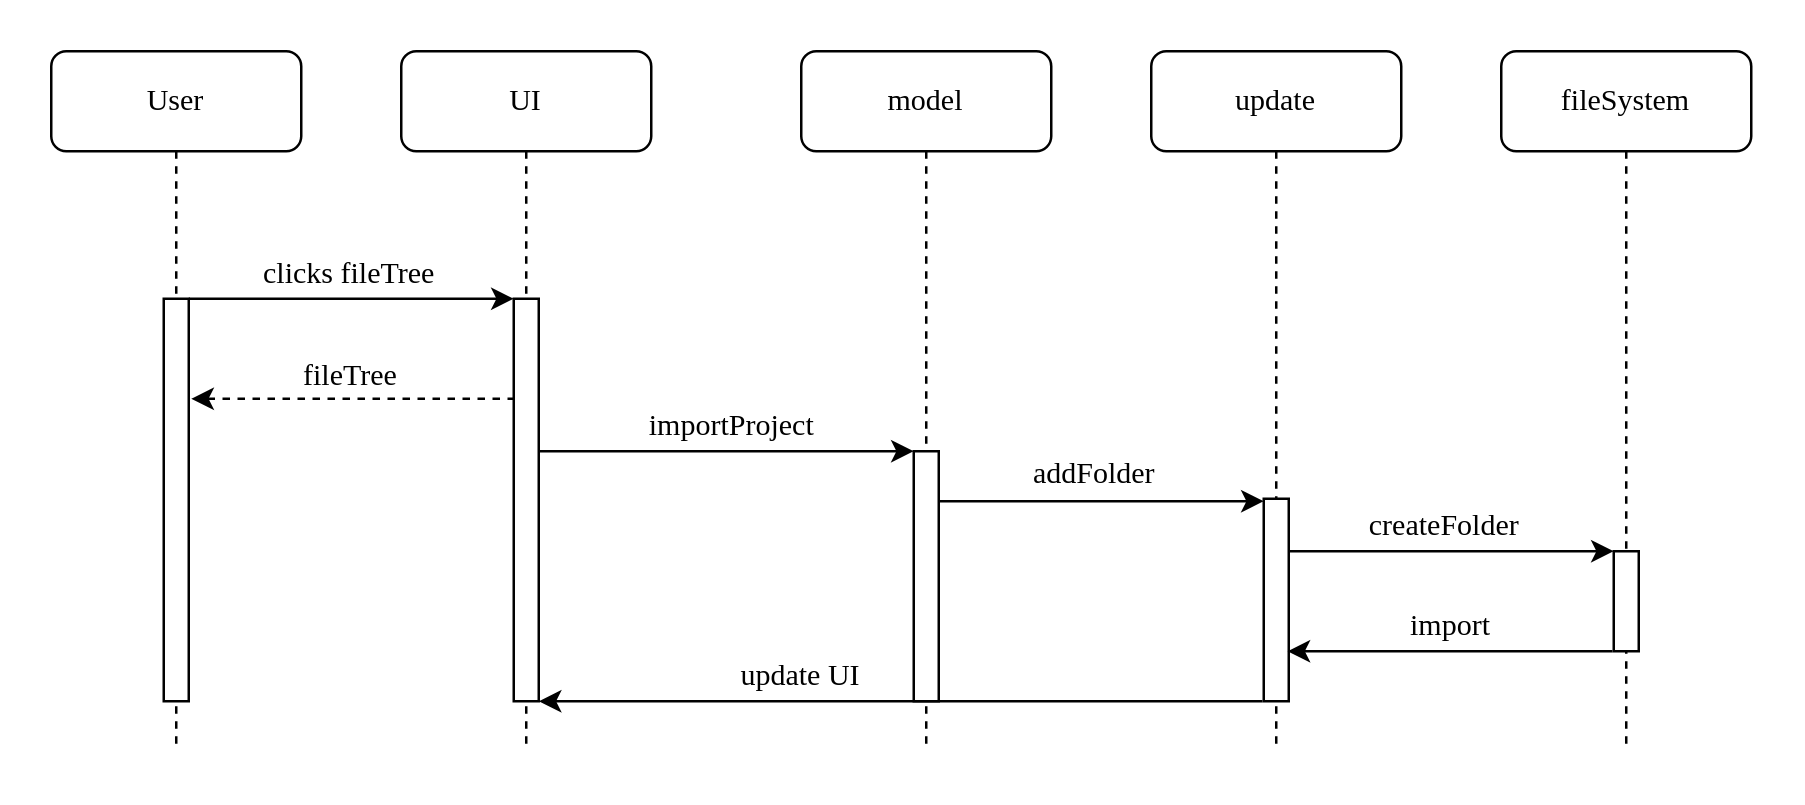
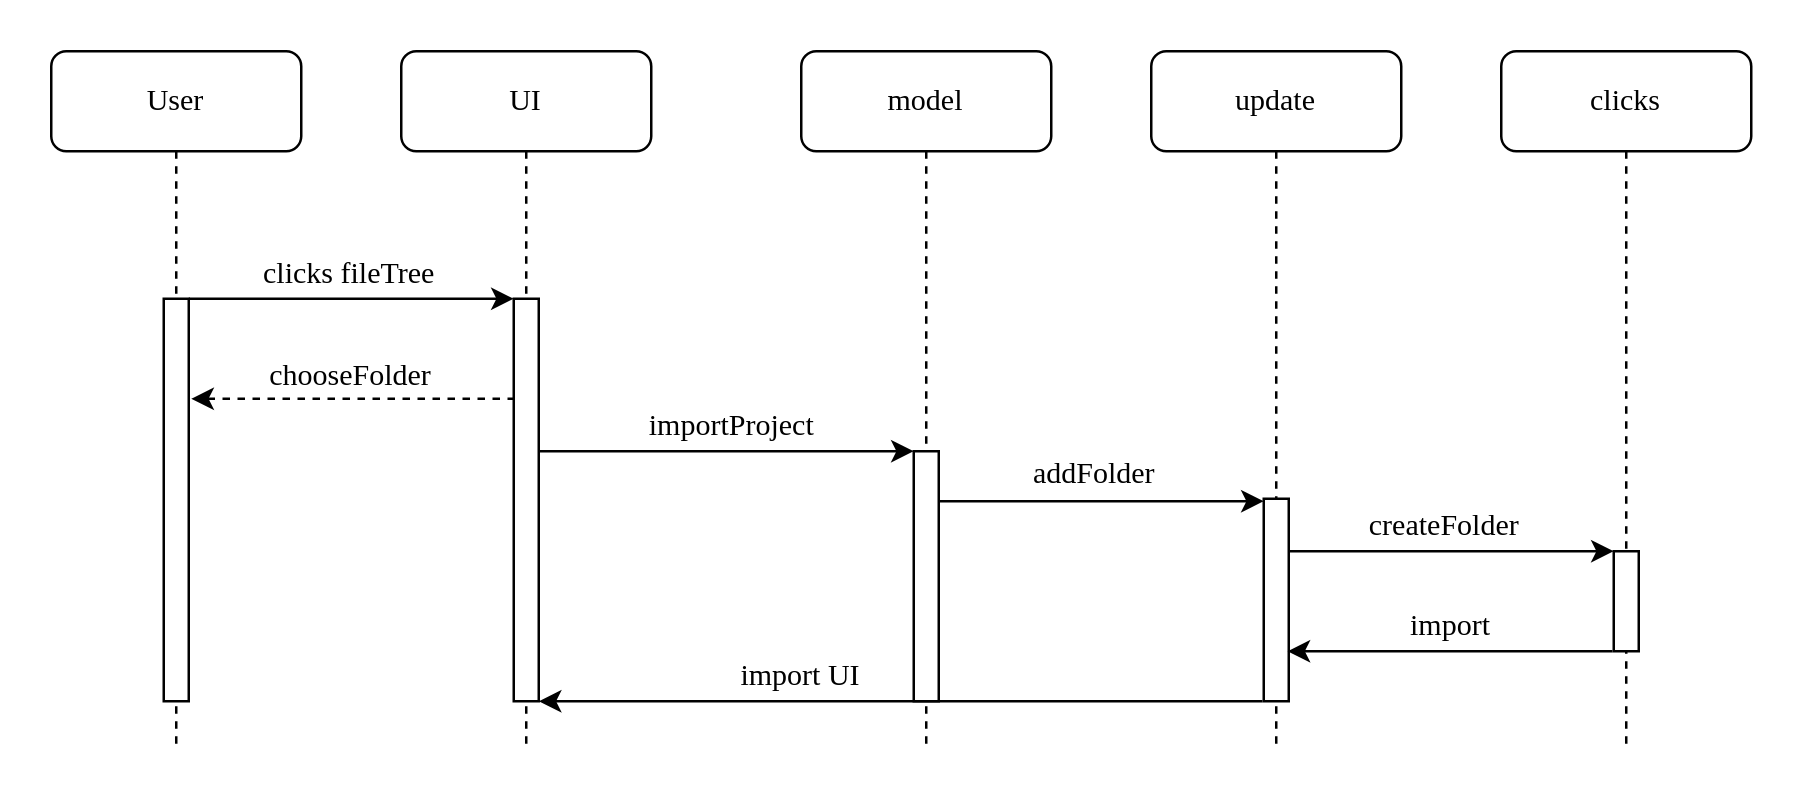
(1626, 101) -> (1626, 101)
(351, 376) -> (351, 376)
(801, 676) -> (801, 676)
